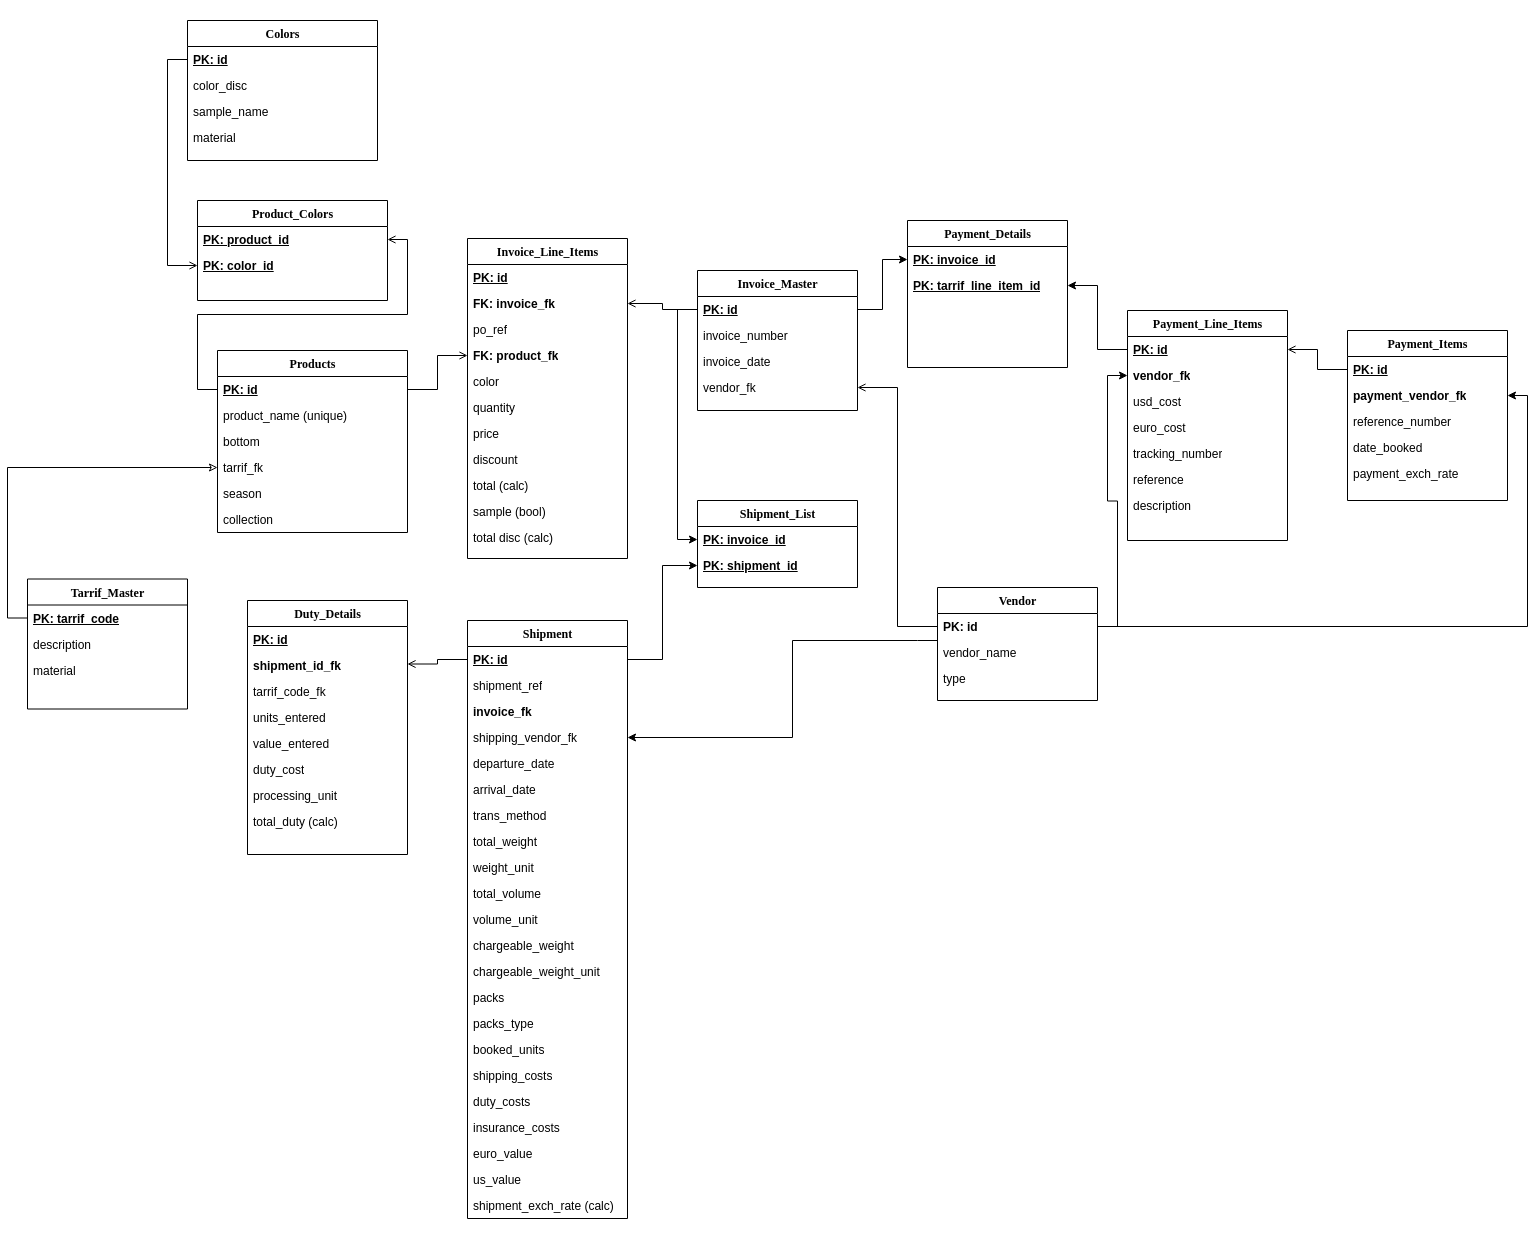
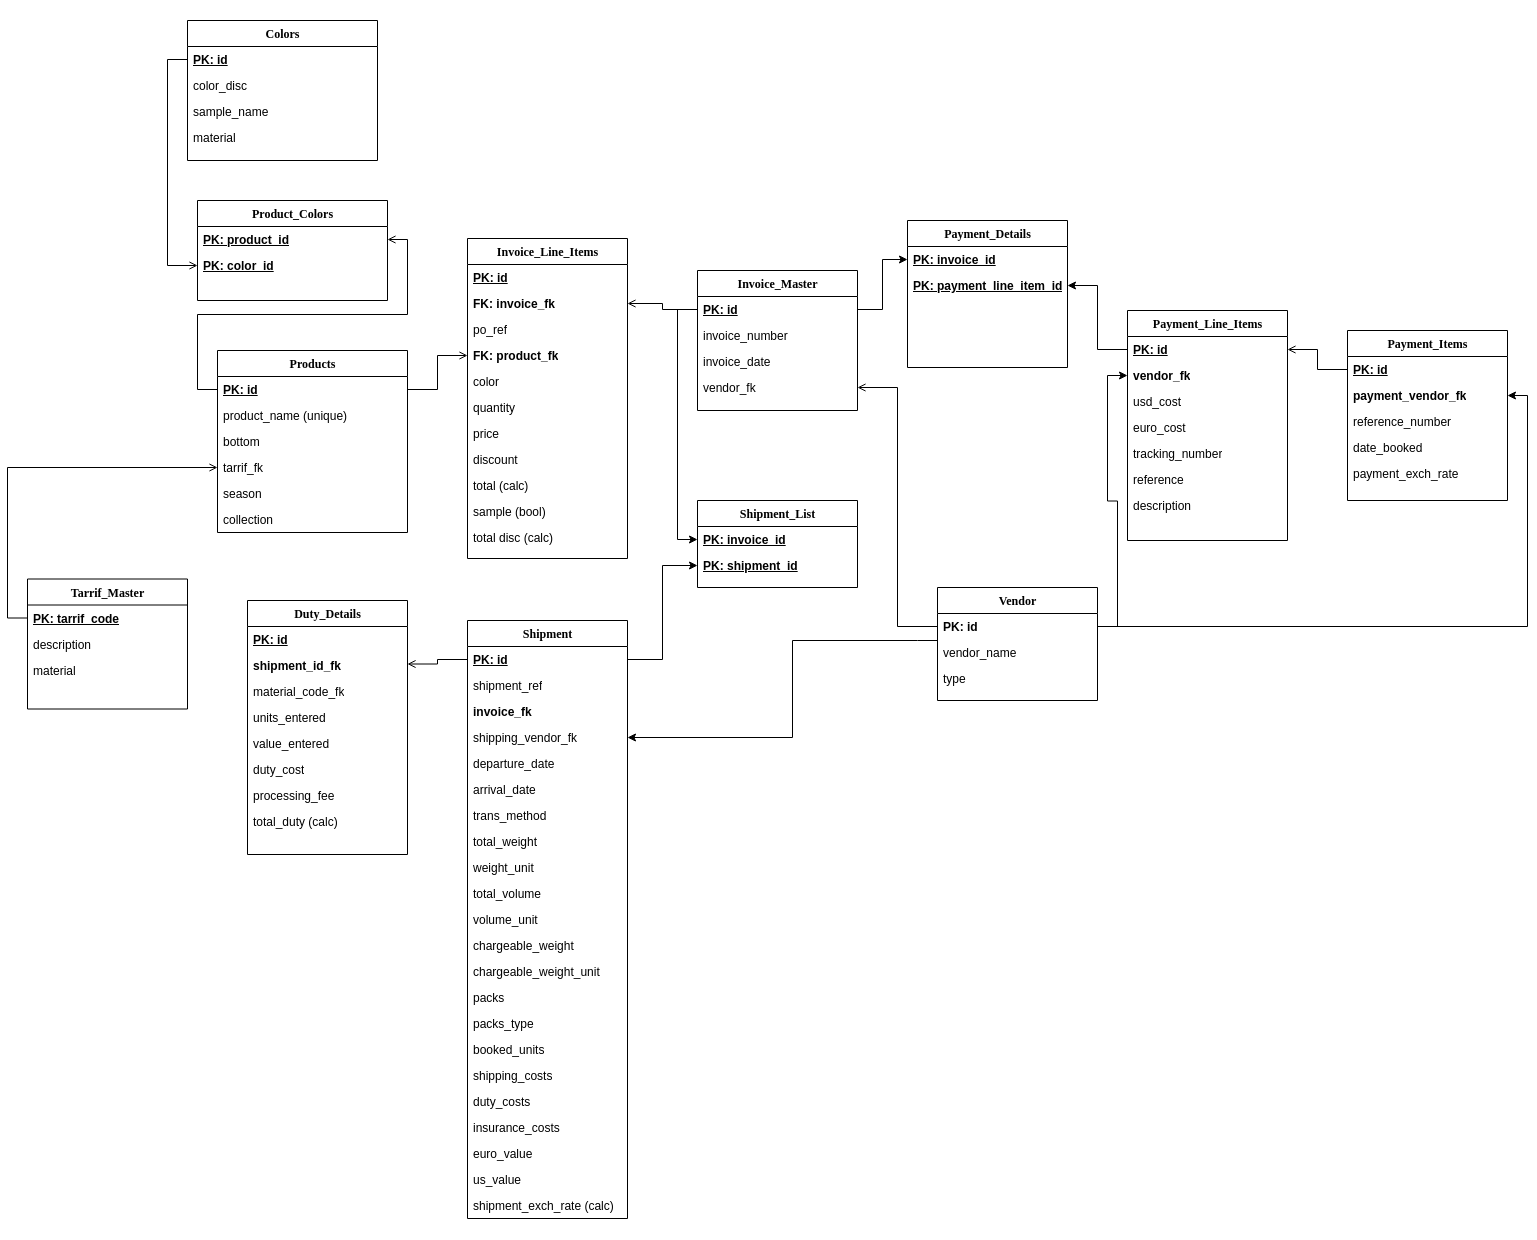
(980, 287) -> (985, 287)
(209, 468) -> (211, 468)
(299, 693) -> (304, 693)
(301, 797) -> (299, 797)
